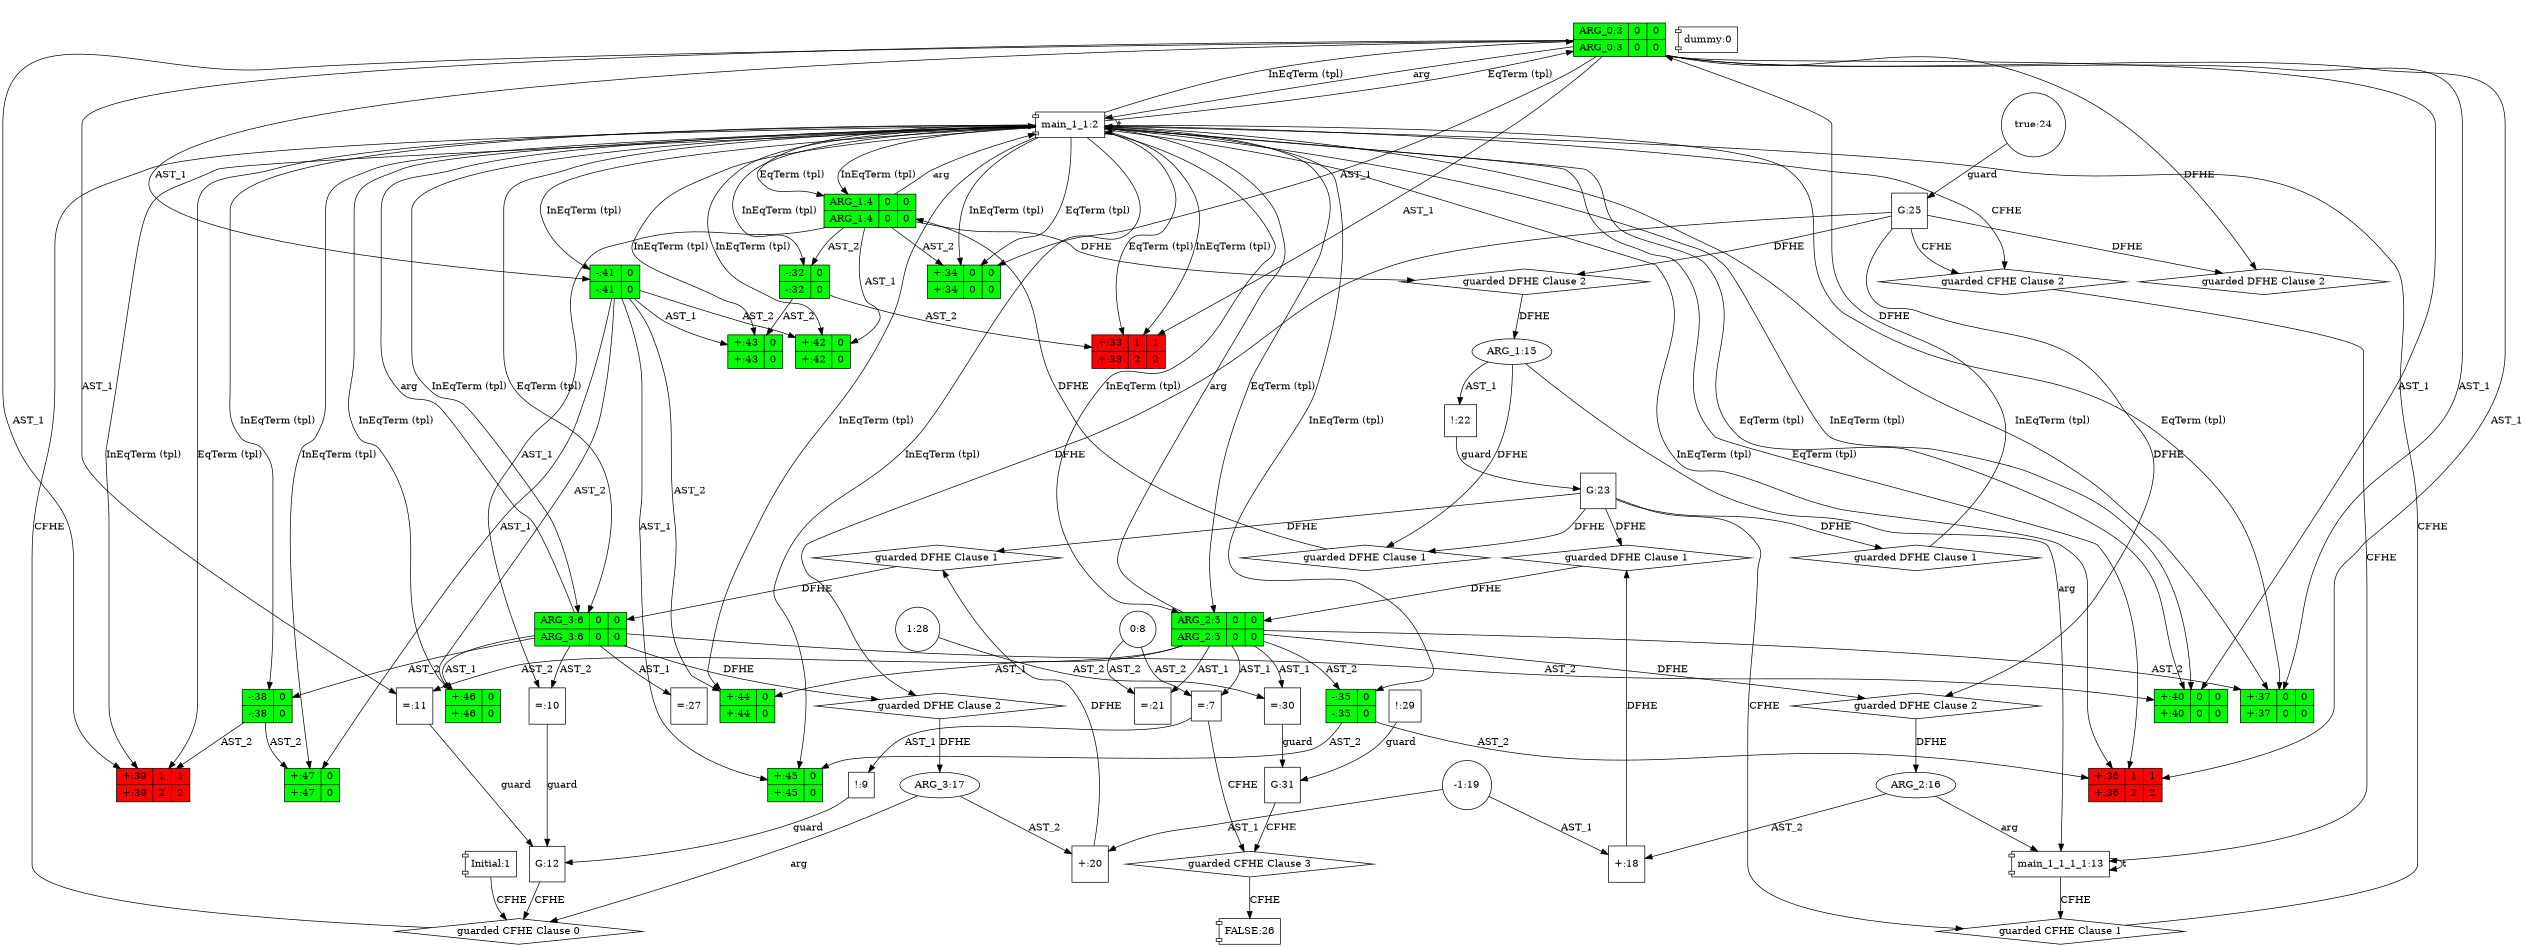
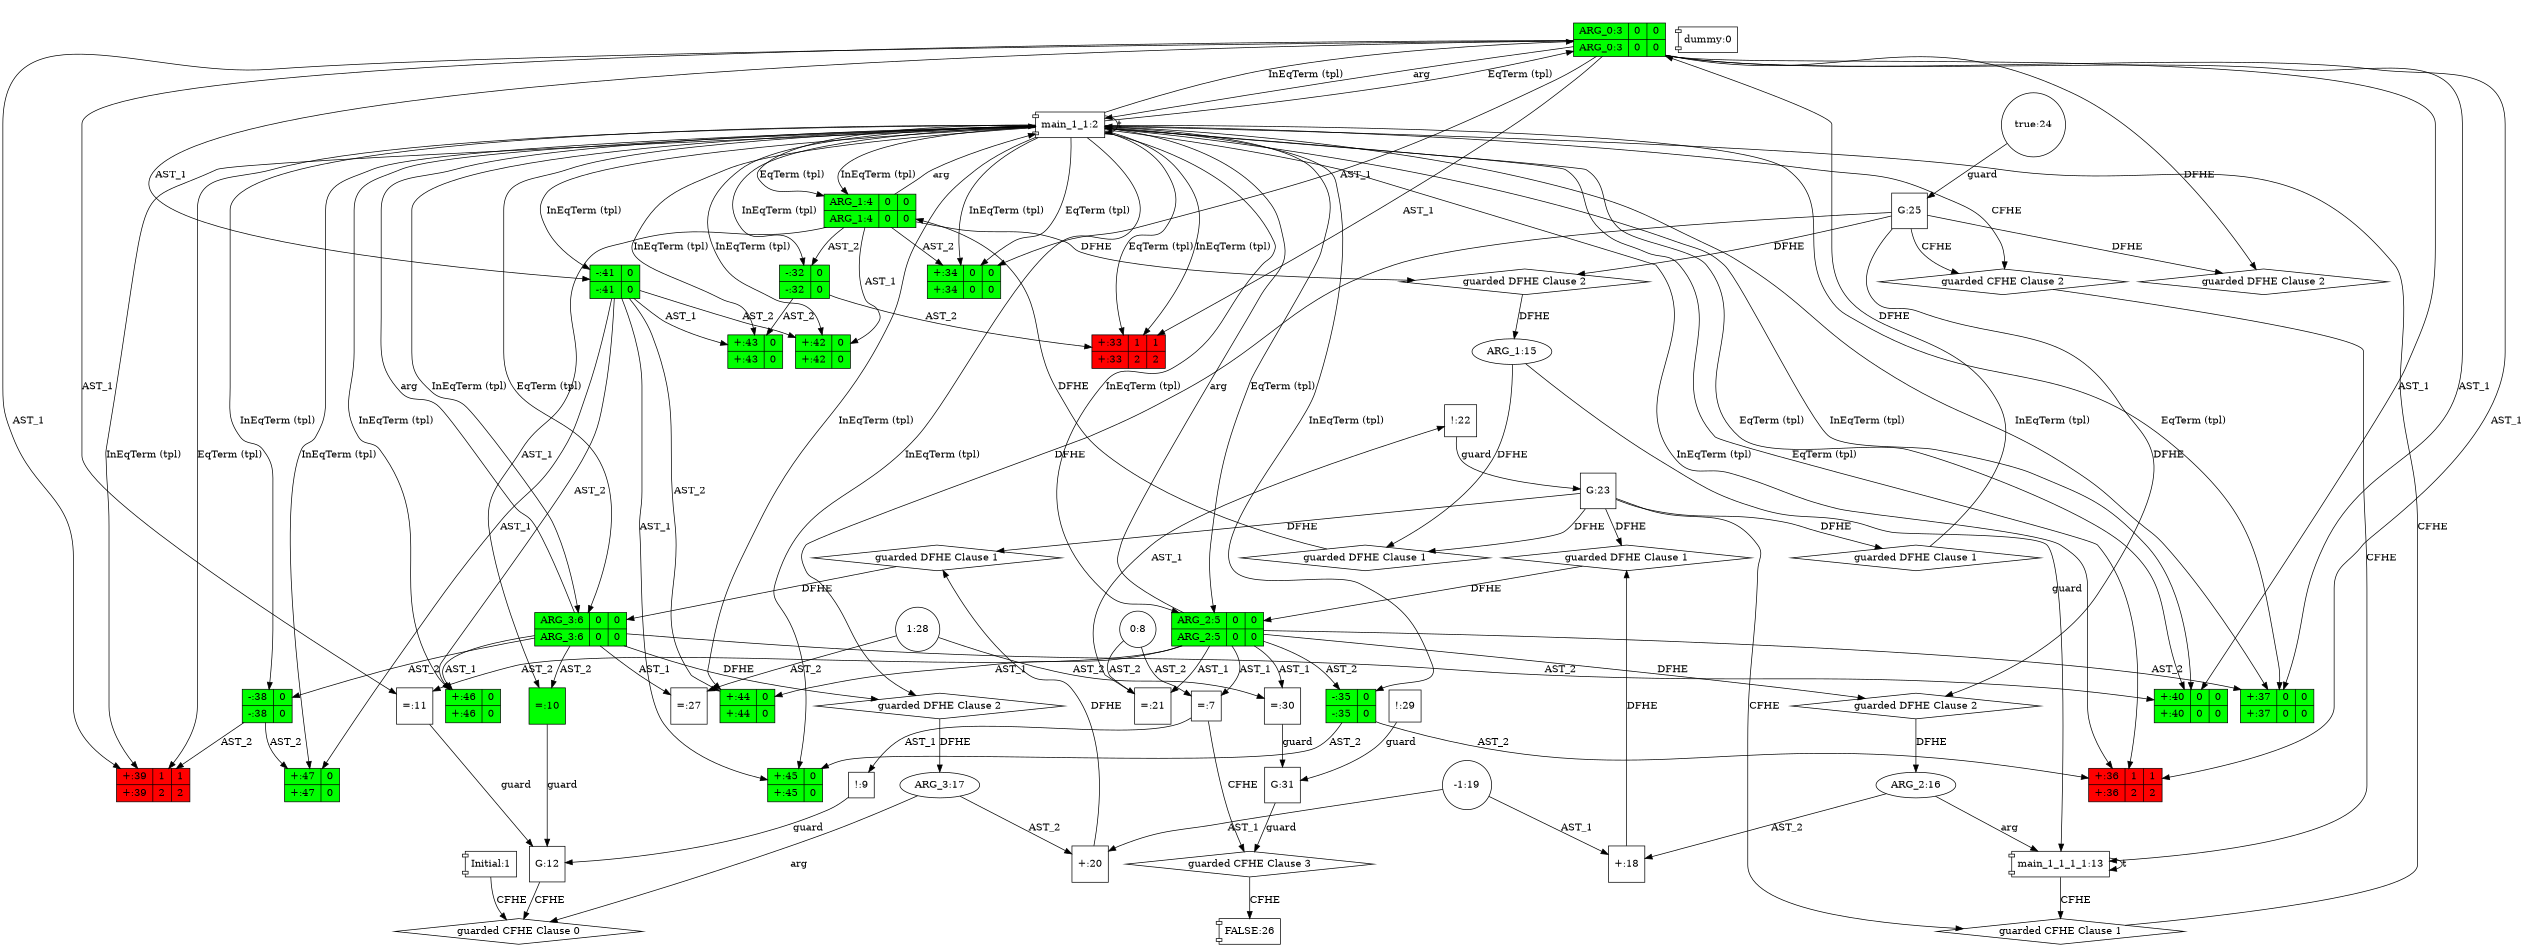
(55, 255) -> none
(1469, 376) -> (1204, 514)
(2067, 589) -> (2067, 589)
none -> (796, 664)
(547, 706) -> (547, 706)
(1281, 828) -> (1281, 828)
